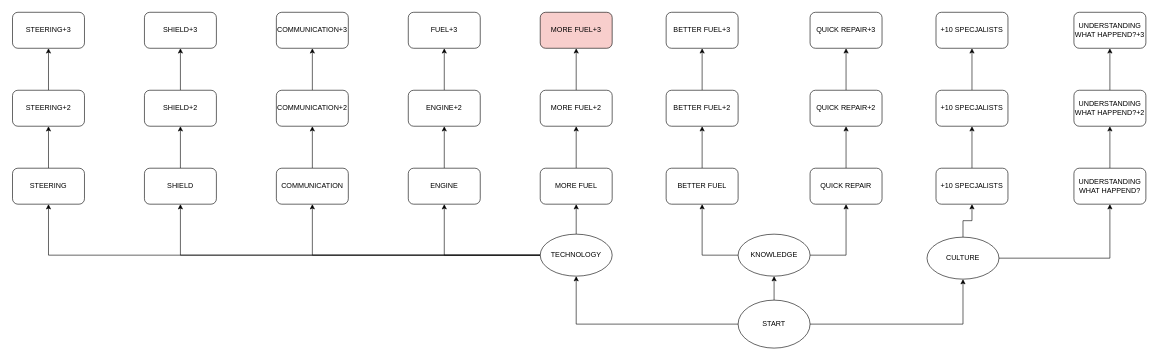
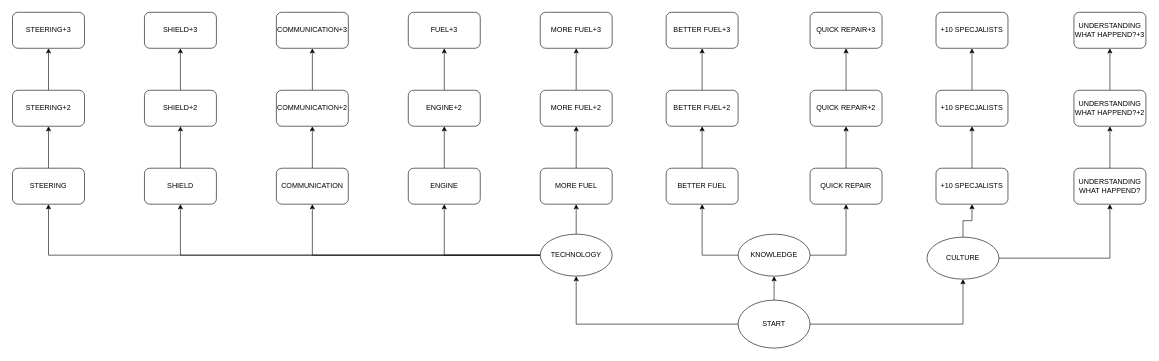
(576, 30) -> (576, 30)
